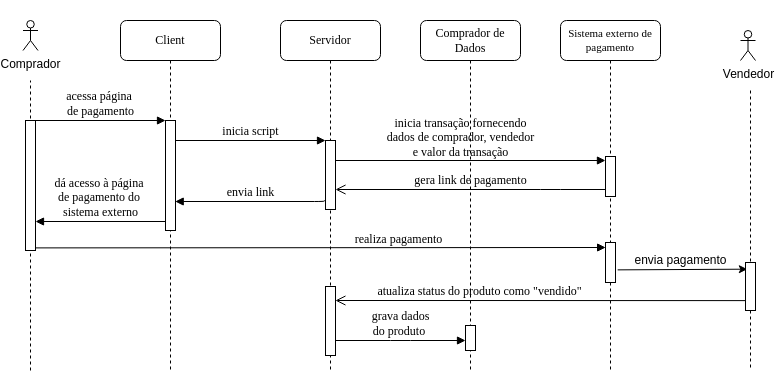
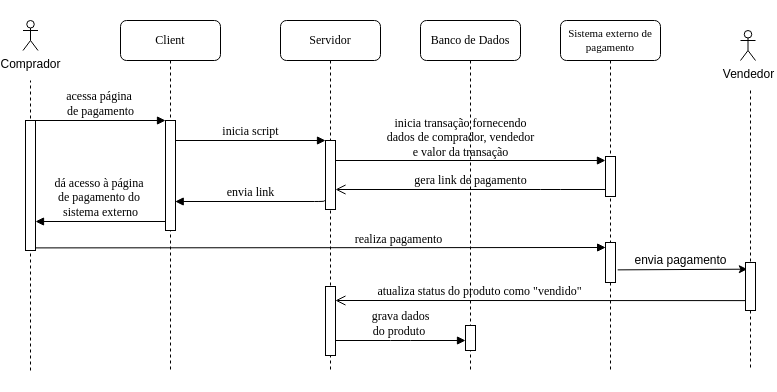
(471, 41) -> (471, 41)
